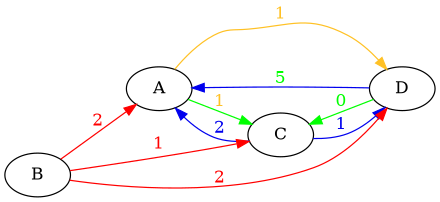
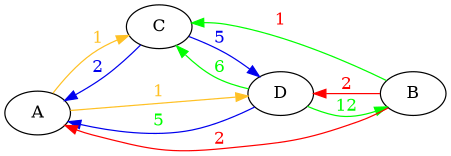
(341, 101) -> (220, 67)
(214, 110) -> (81, 62)
none -> (341, 116)
(341, 125) -> (220, 38)
(154, 158) -> (298, 43)
